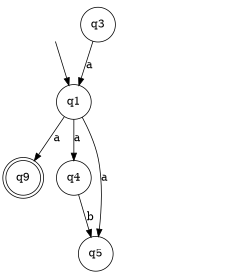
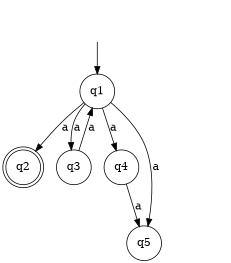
none -> (74, 122)
(23, 178) -> (23, 167)
(90, 217) -> (138, 207)
